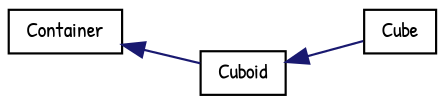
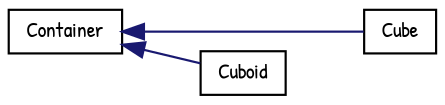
(335, 49) -> (254, 32)
